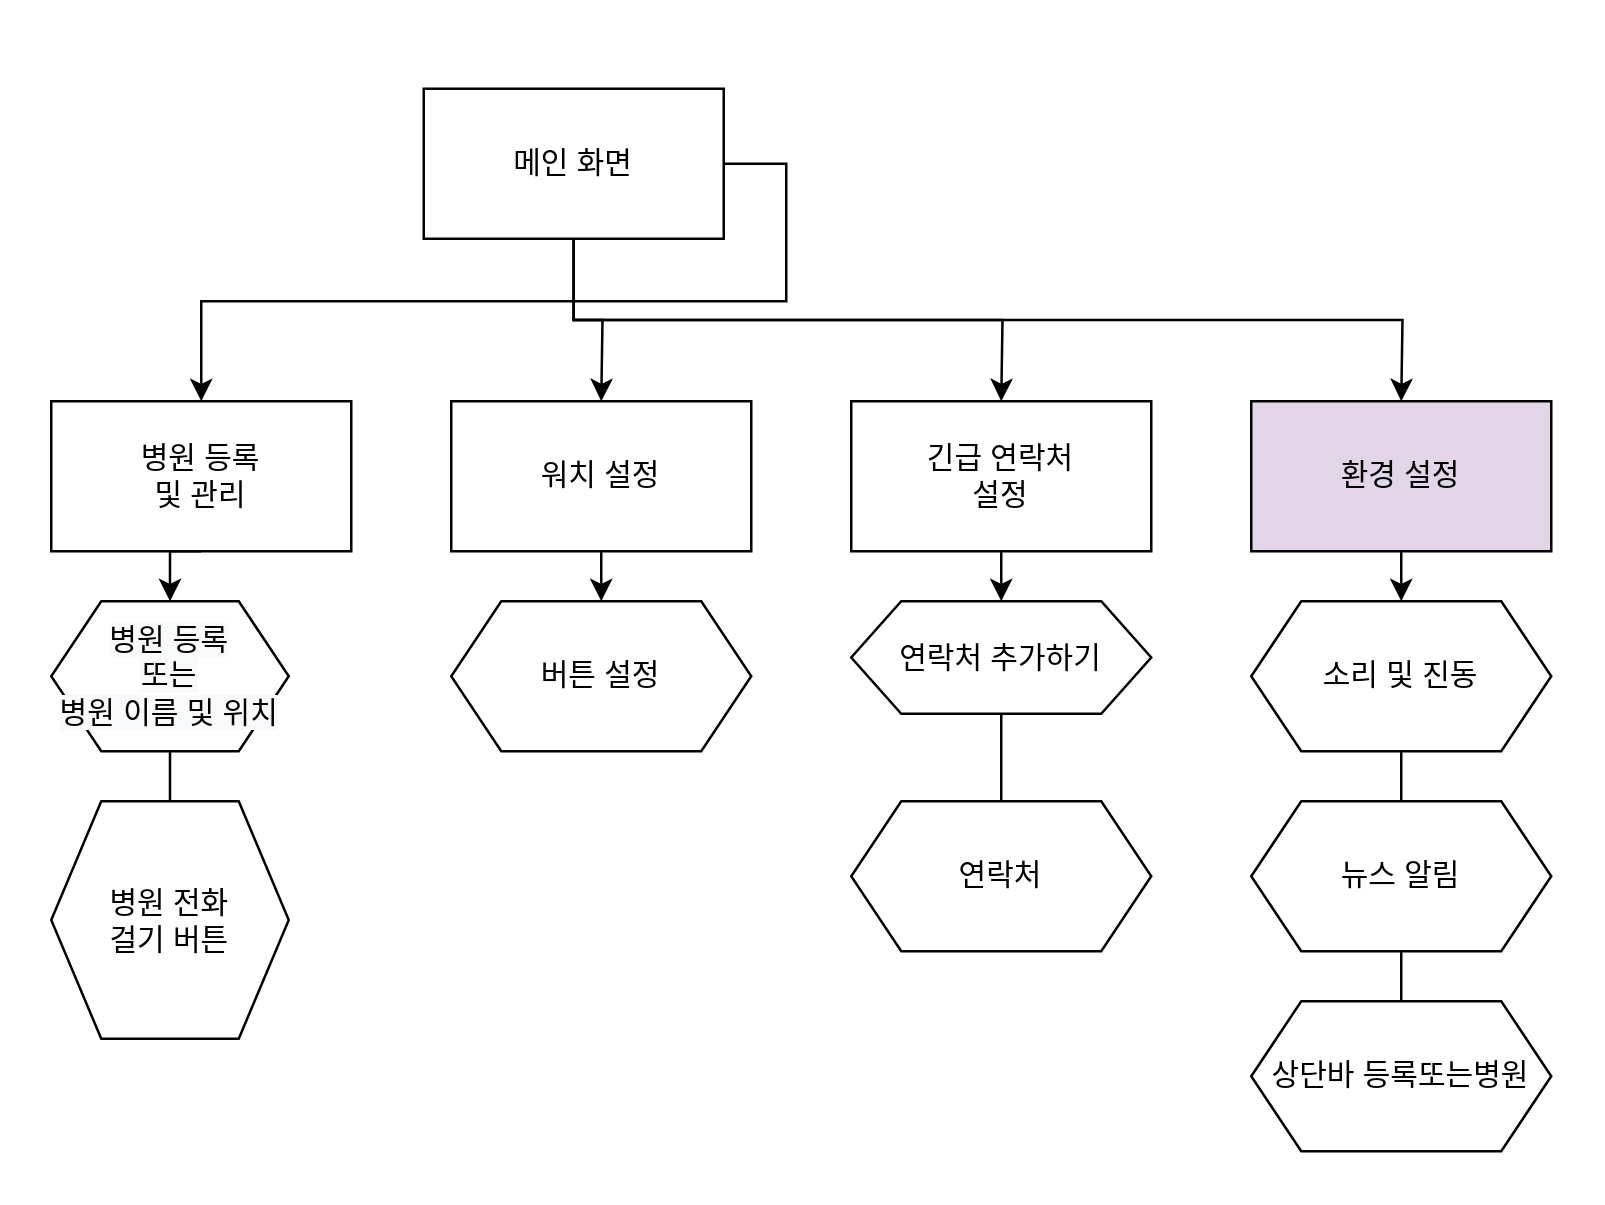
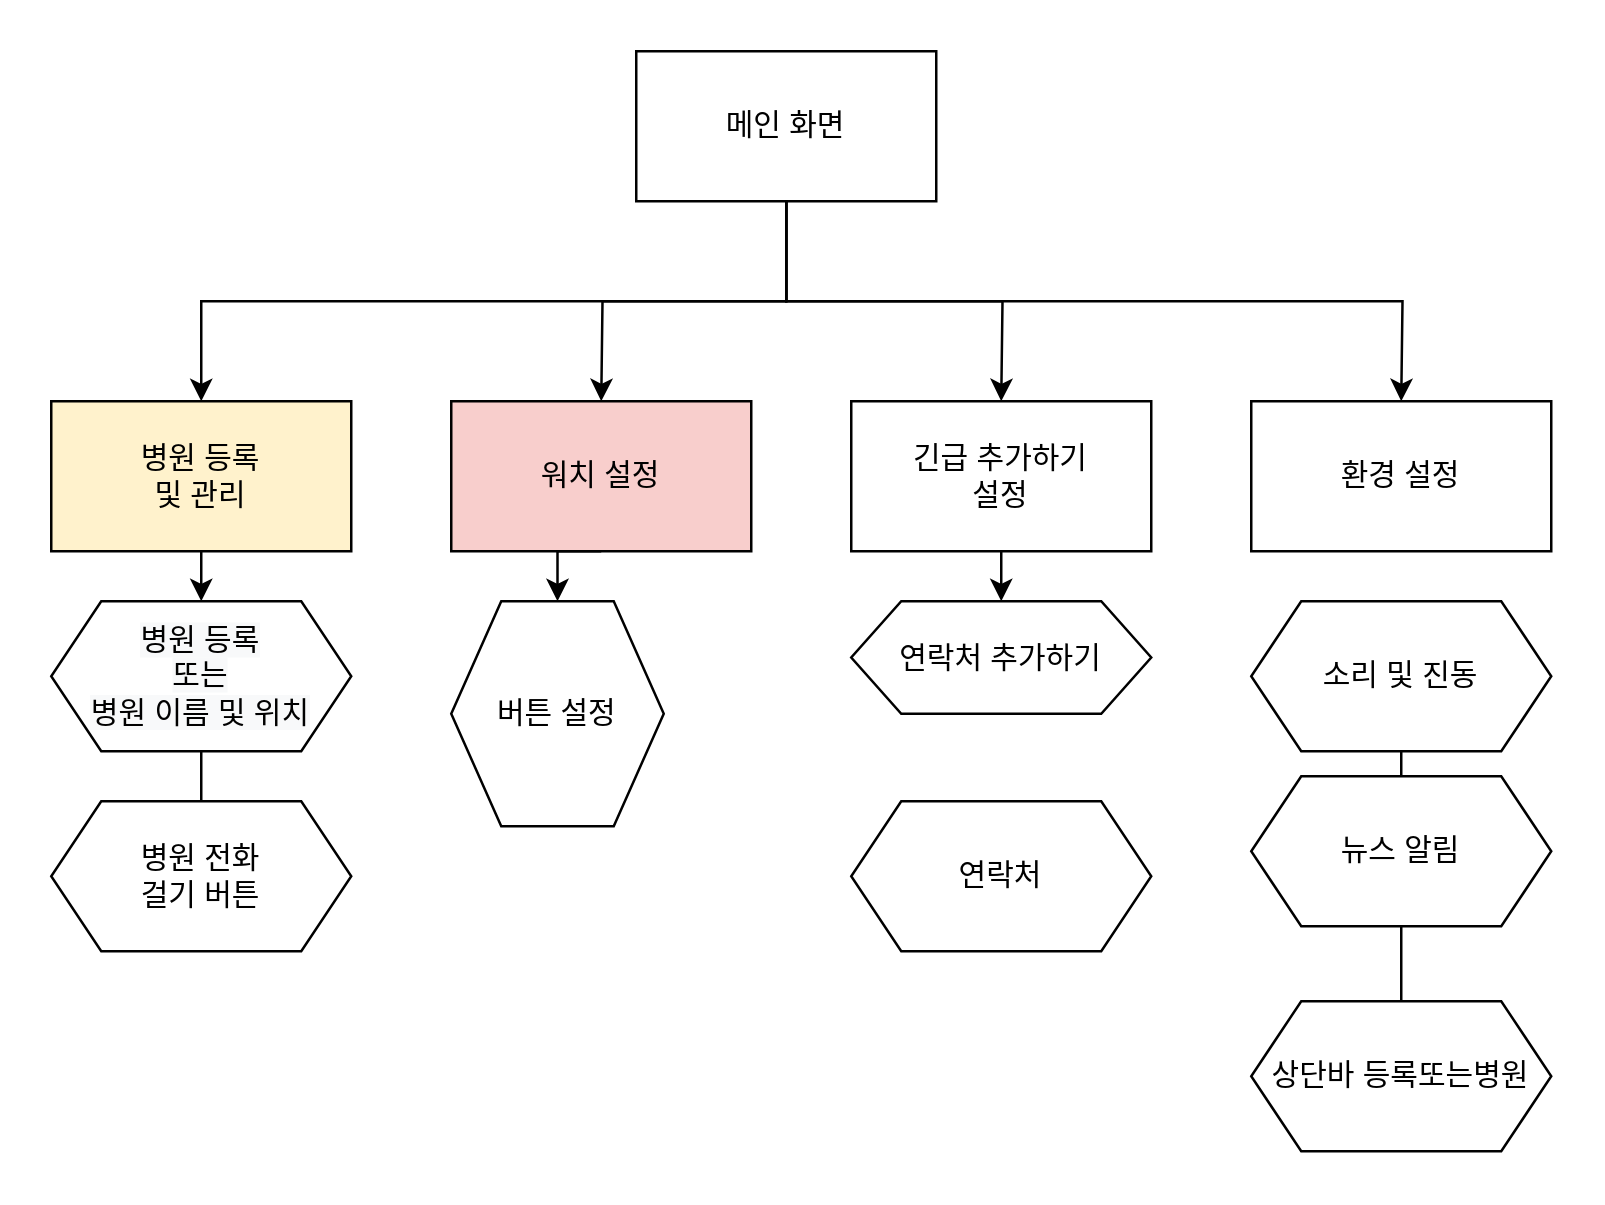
(574, 164) -> (786, 126)
(201, 476) -> (201, 476)
(601, 476) -> (601, 476)
(1001, 476) -> (1001, 476)
(1401, 476) -> (1401, 476)
(1401, 568) -> none
(170, 676) -> (201, 676)
(601, 676) -> (558, 714)
(1001, 757) -> none
(1401, 876) -> (1401, 851)
(170, 920) -> (201, 876)
